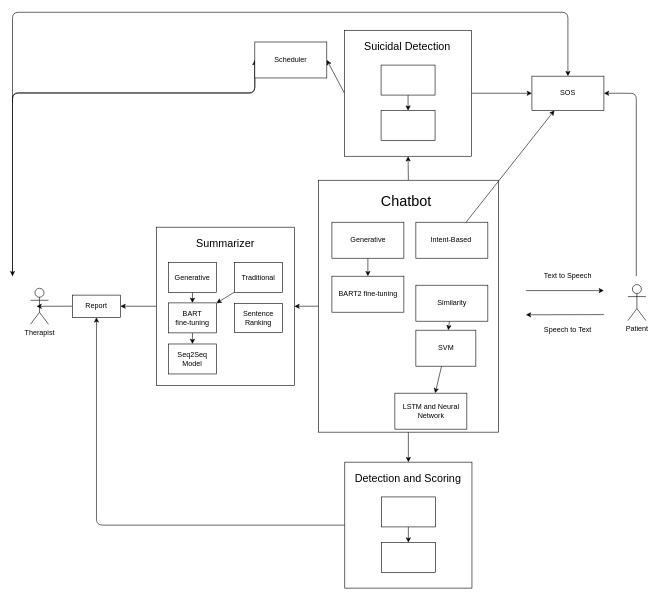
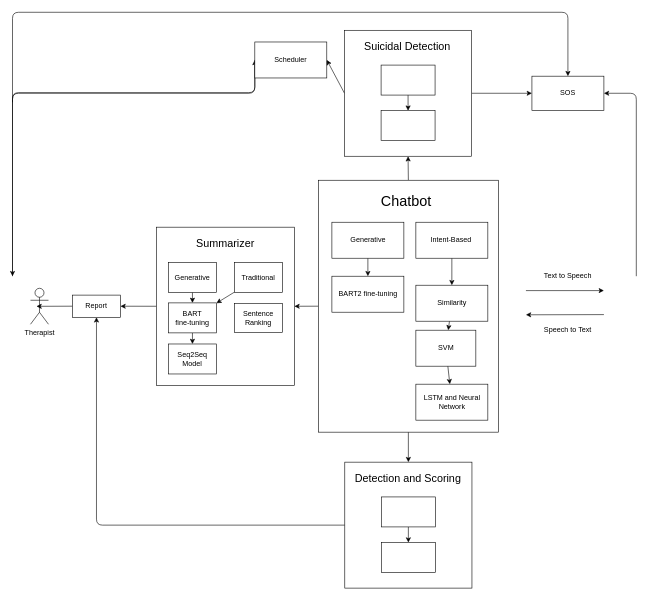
(509, 168) -> (452, 279)
(637, 303) -> none
(431, 411) -> (452, 402)
